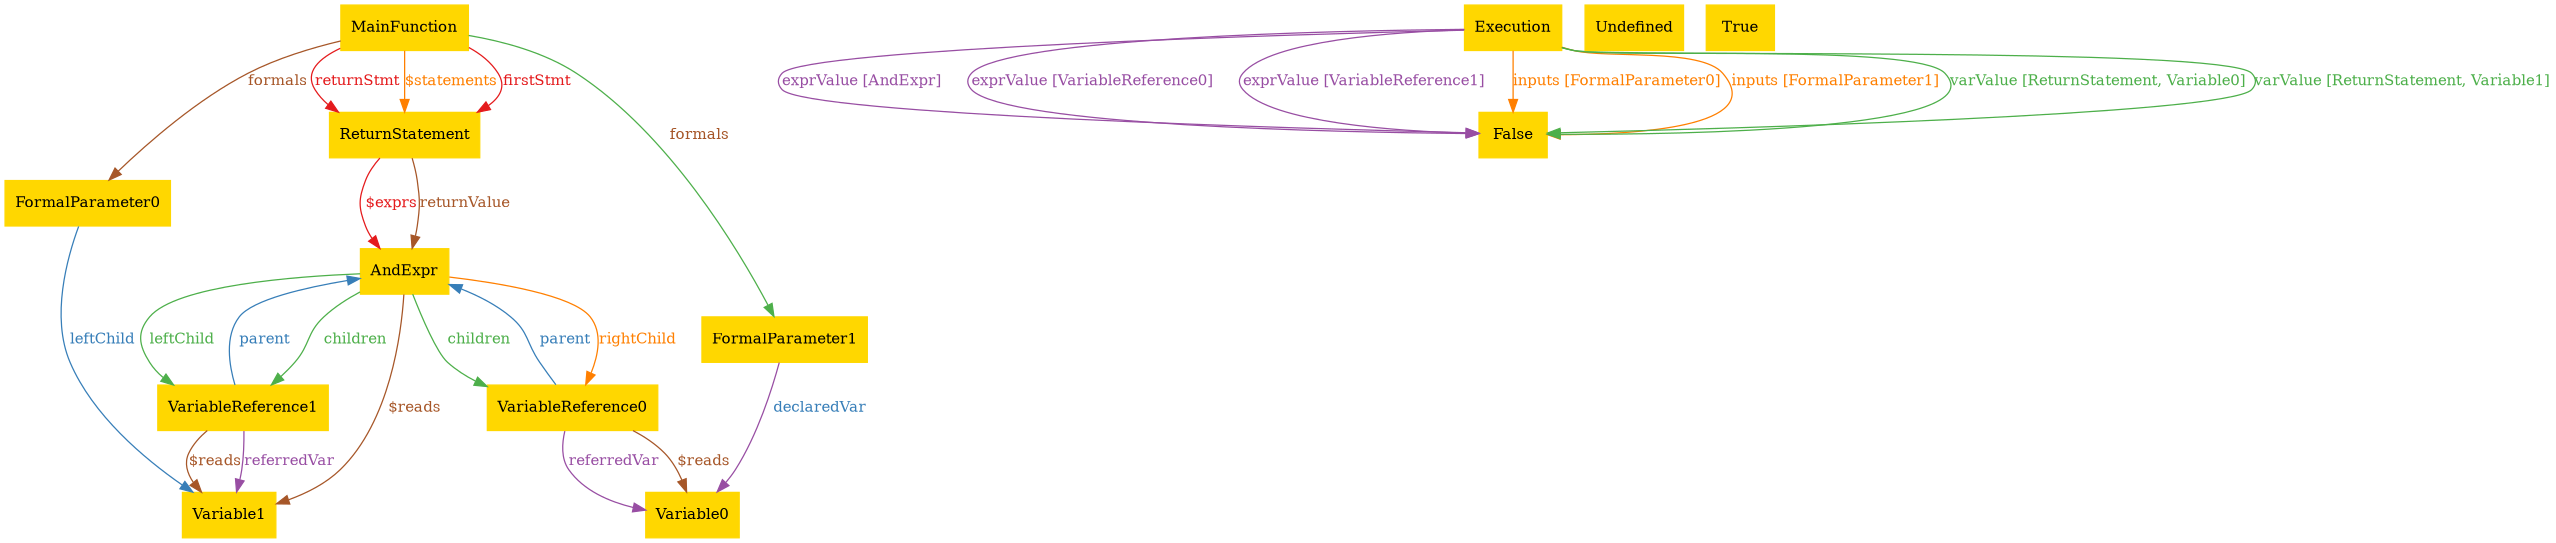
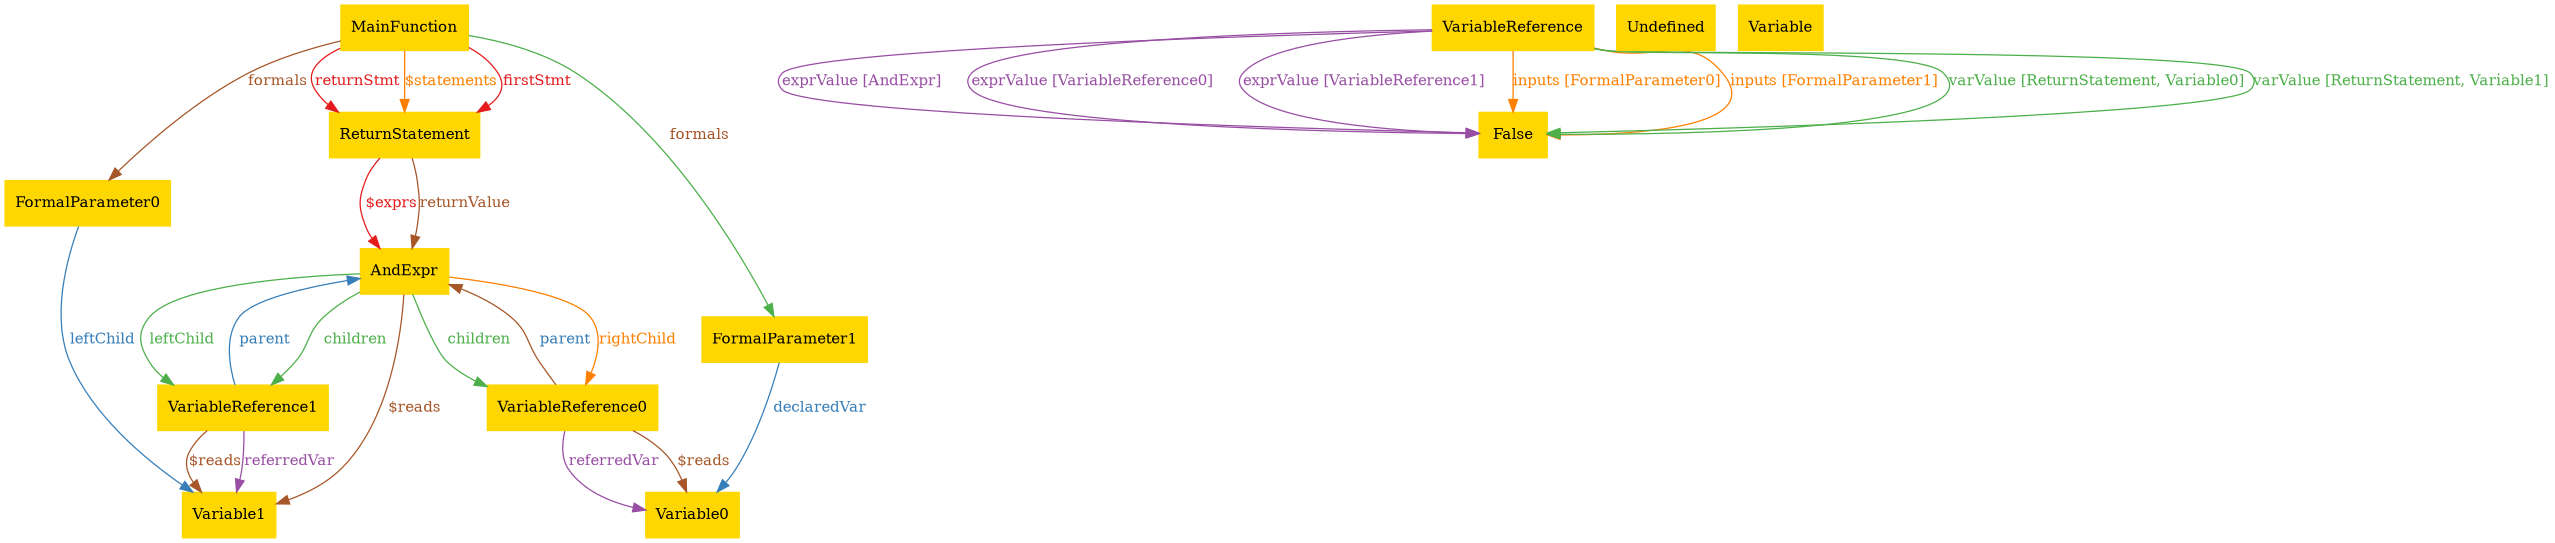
(1513, 28) -> (1513, 28)
(1740, 28) -> (1781, 28)
(519, 326) -> (519, 326)
(758, 425) -> (758, 425)
